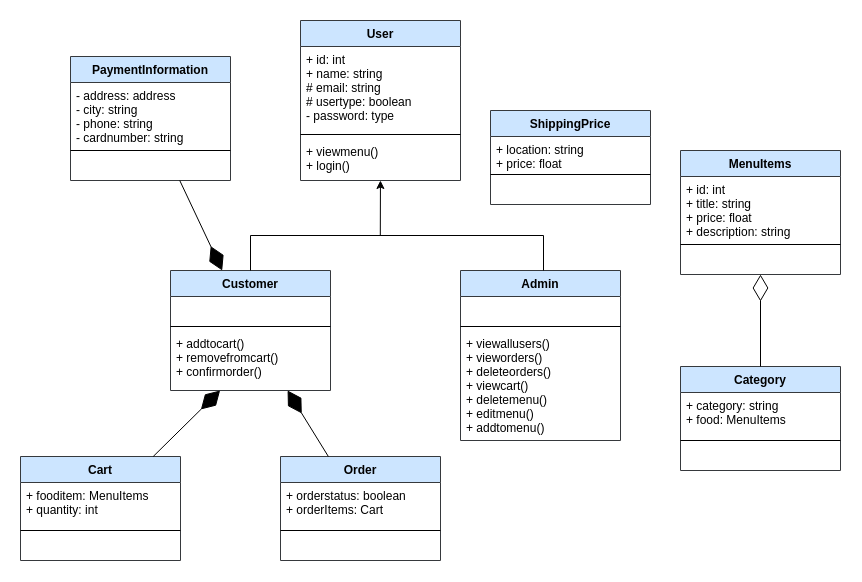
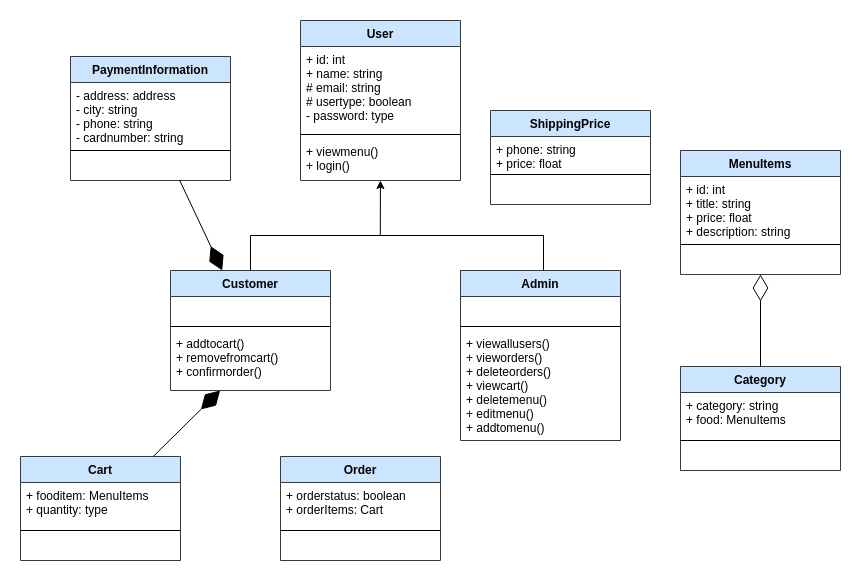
(547, 150) -> (540, 150)
(315, 435) -> none
(90, 496) -> (90, 496)
